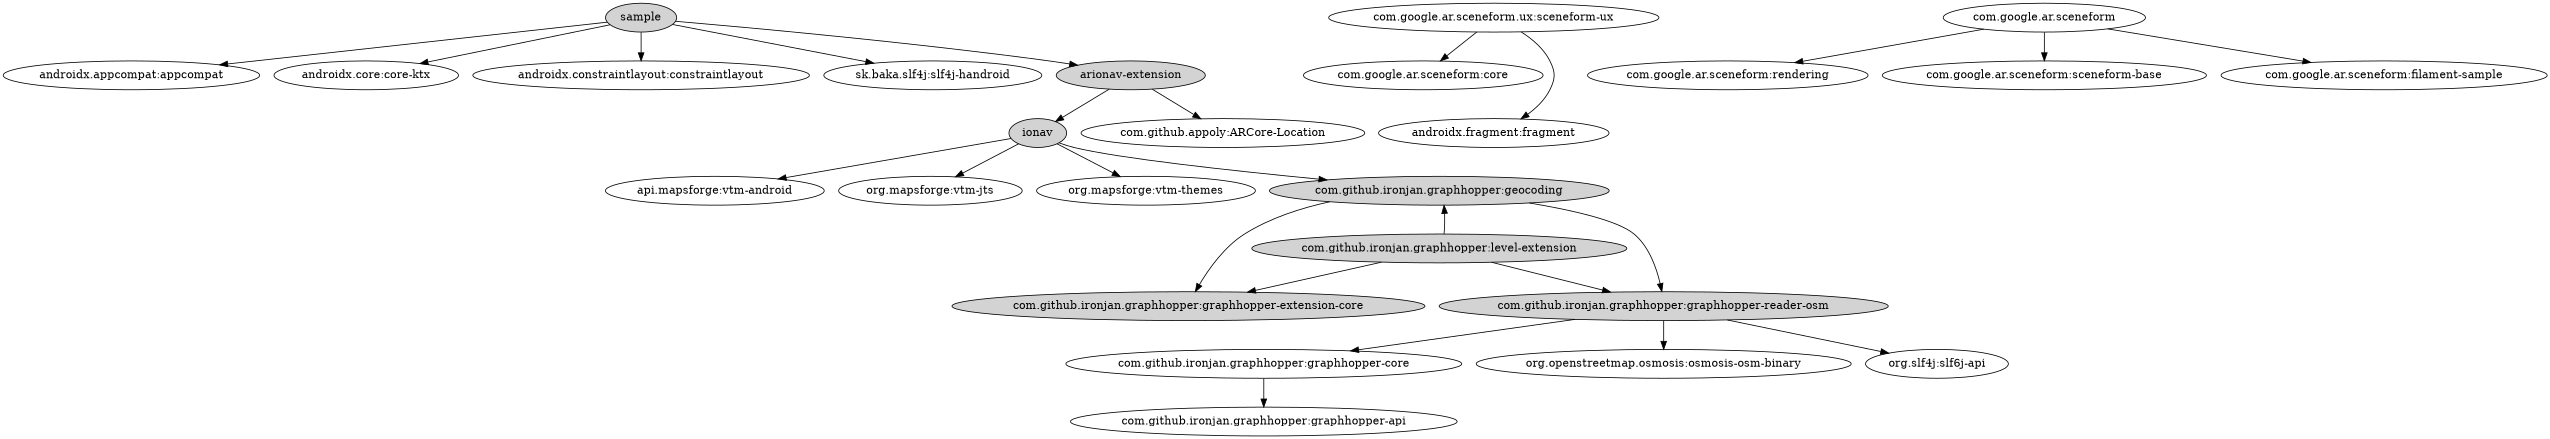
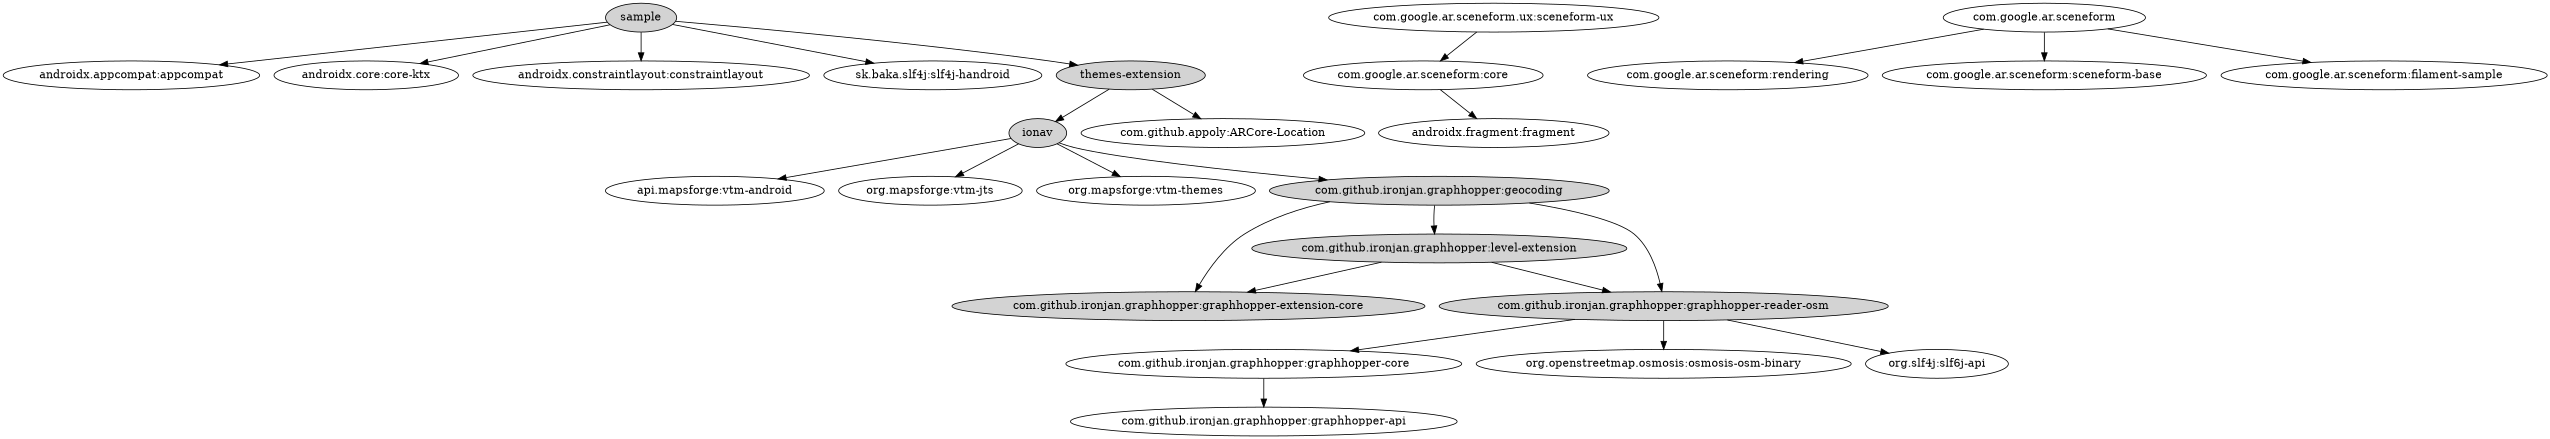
(1554, 71) -> (1455, 102)
(1131, 75) -> (1131, 75)
(1445, 224) -> (1434, 216)
